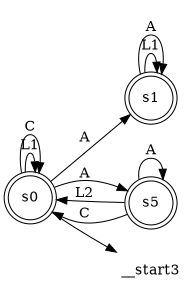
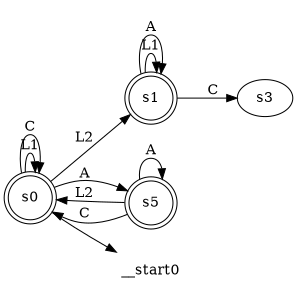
none -> (265, 98)
(85, 138) -> (85, 138)
(151, 271) -> (151, 271)
